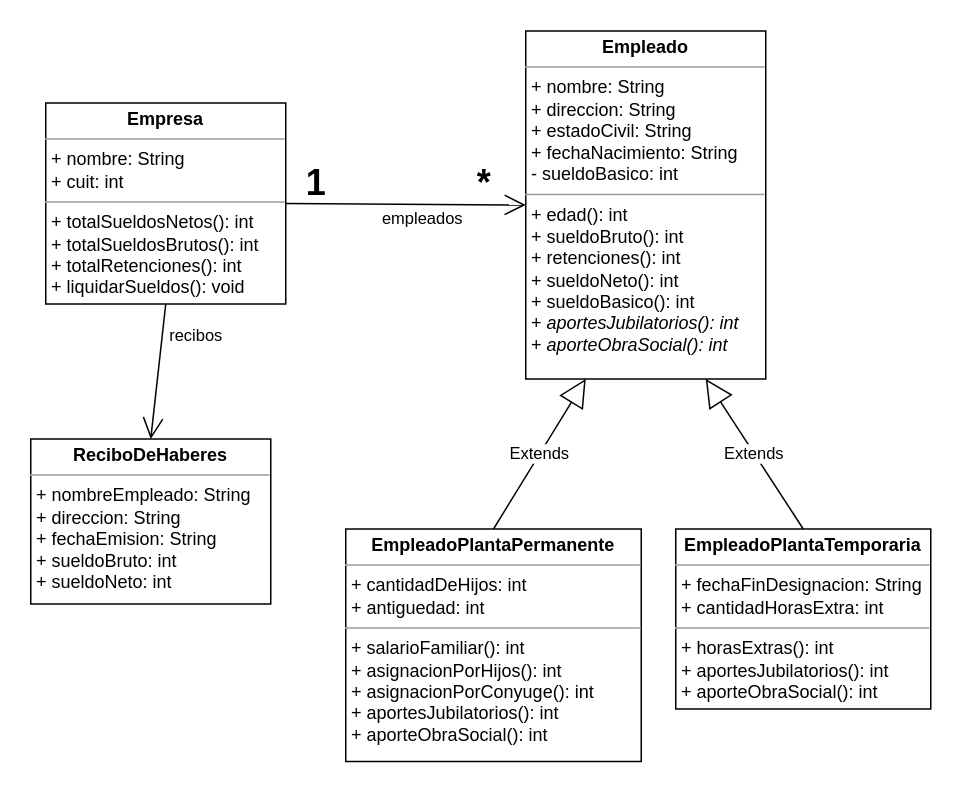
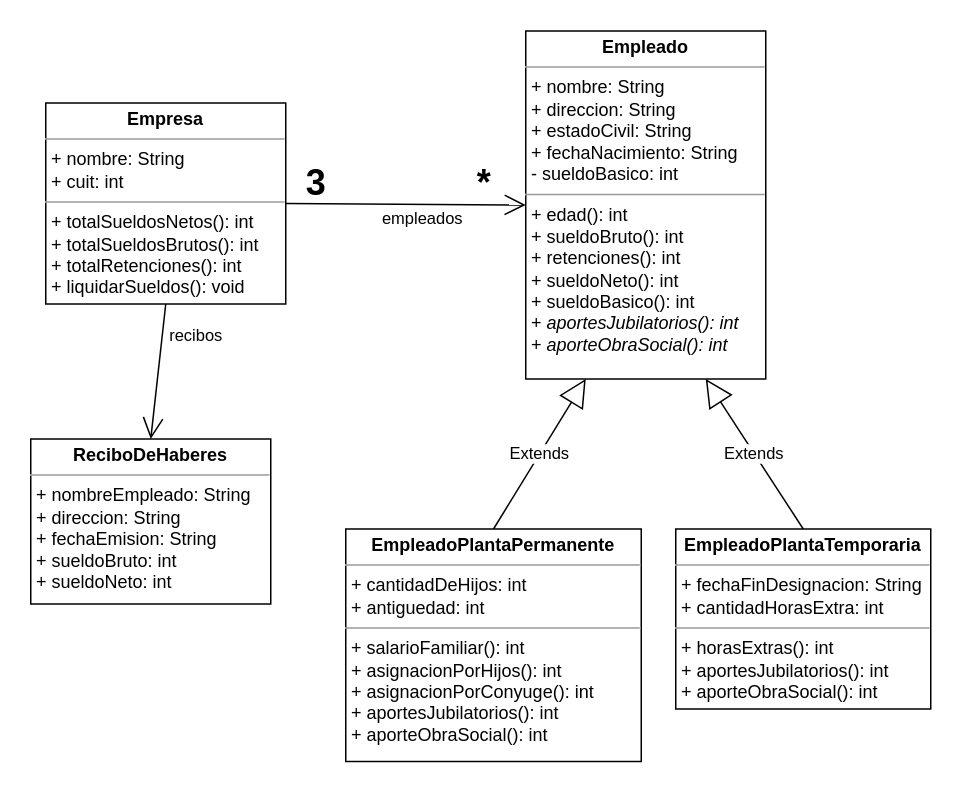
(317, 184) -> (317, 184)
